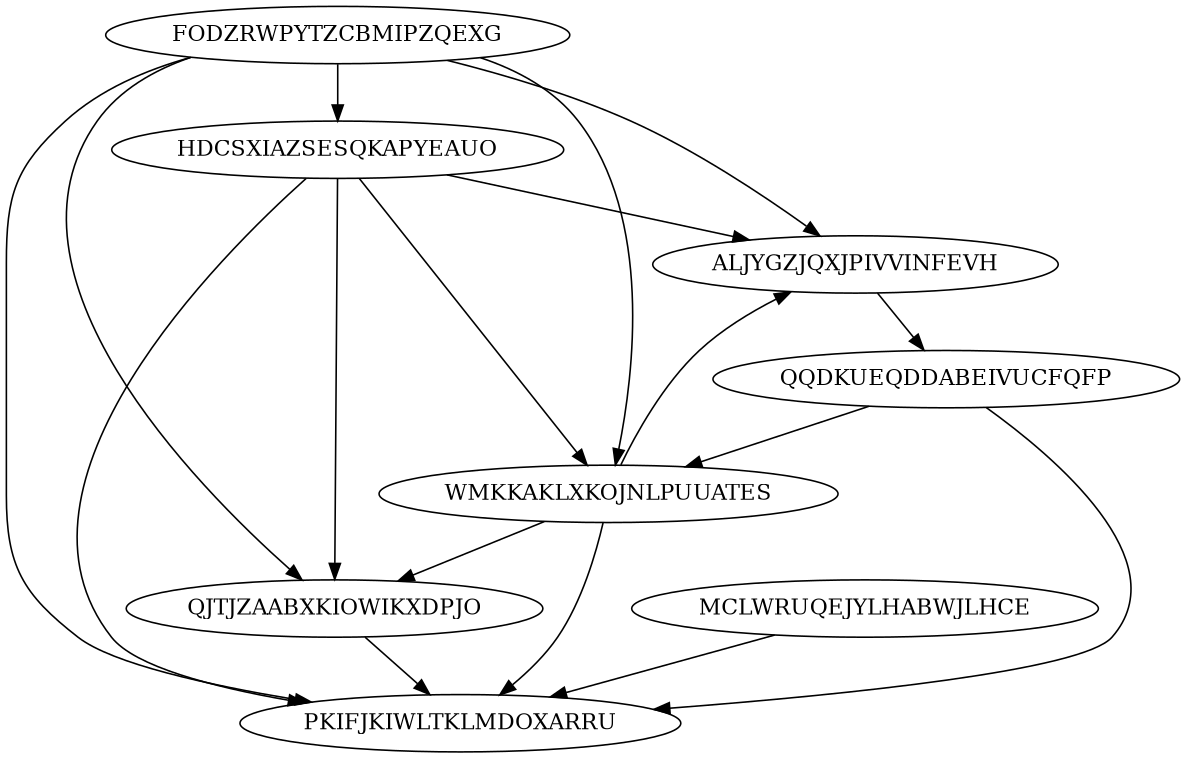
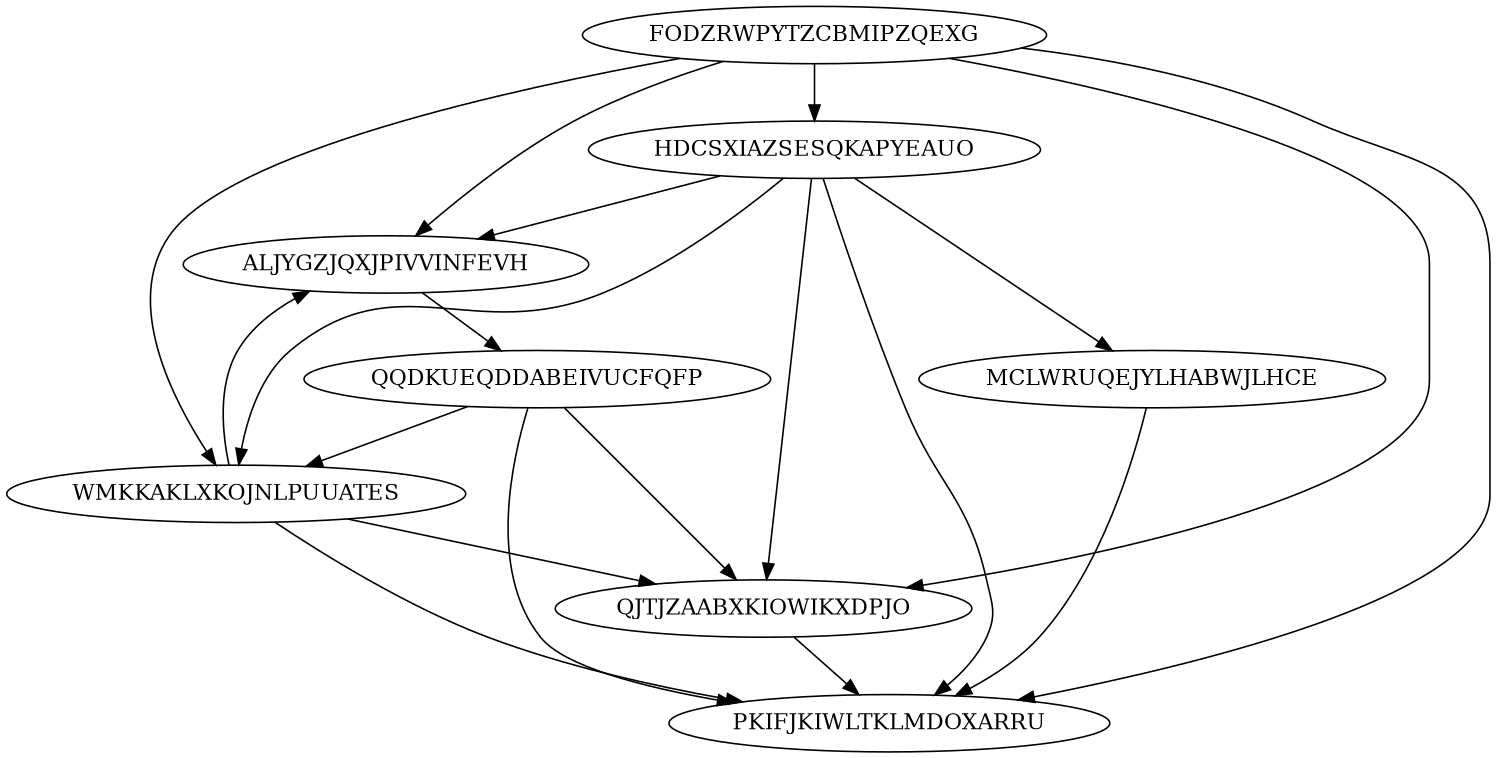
none -> (977, 260)
none -> (645, 488)
